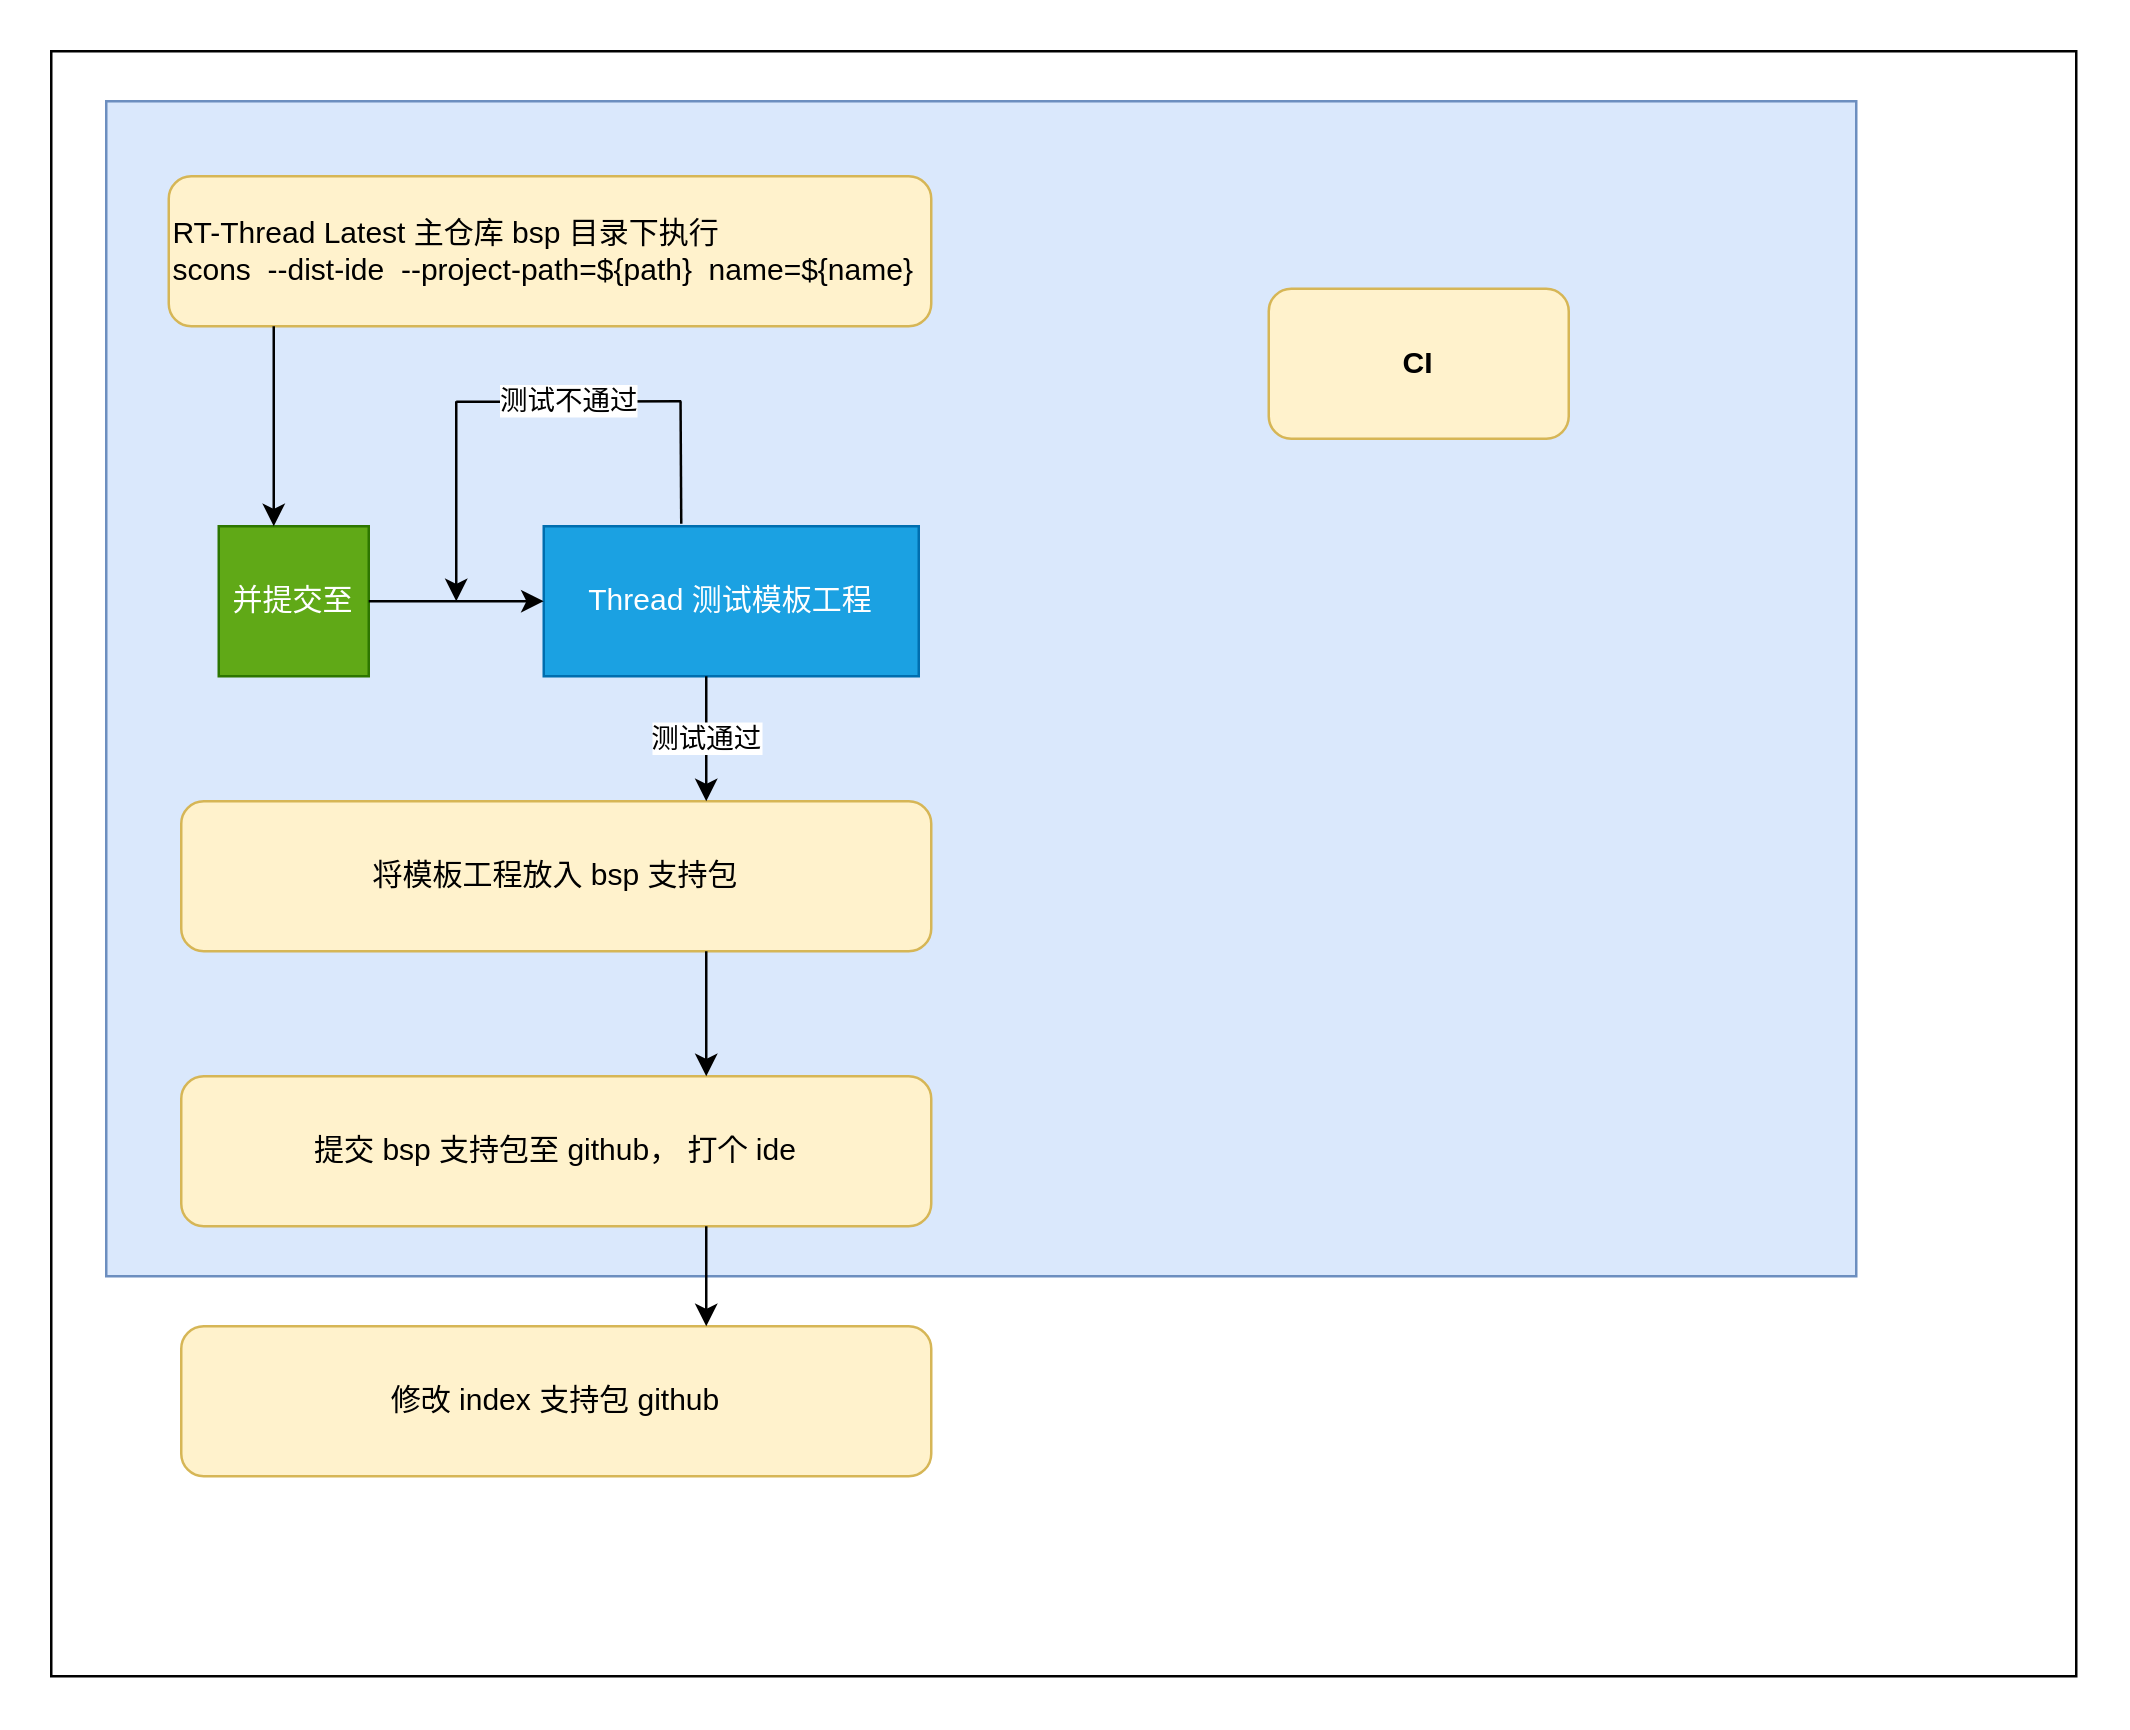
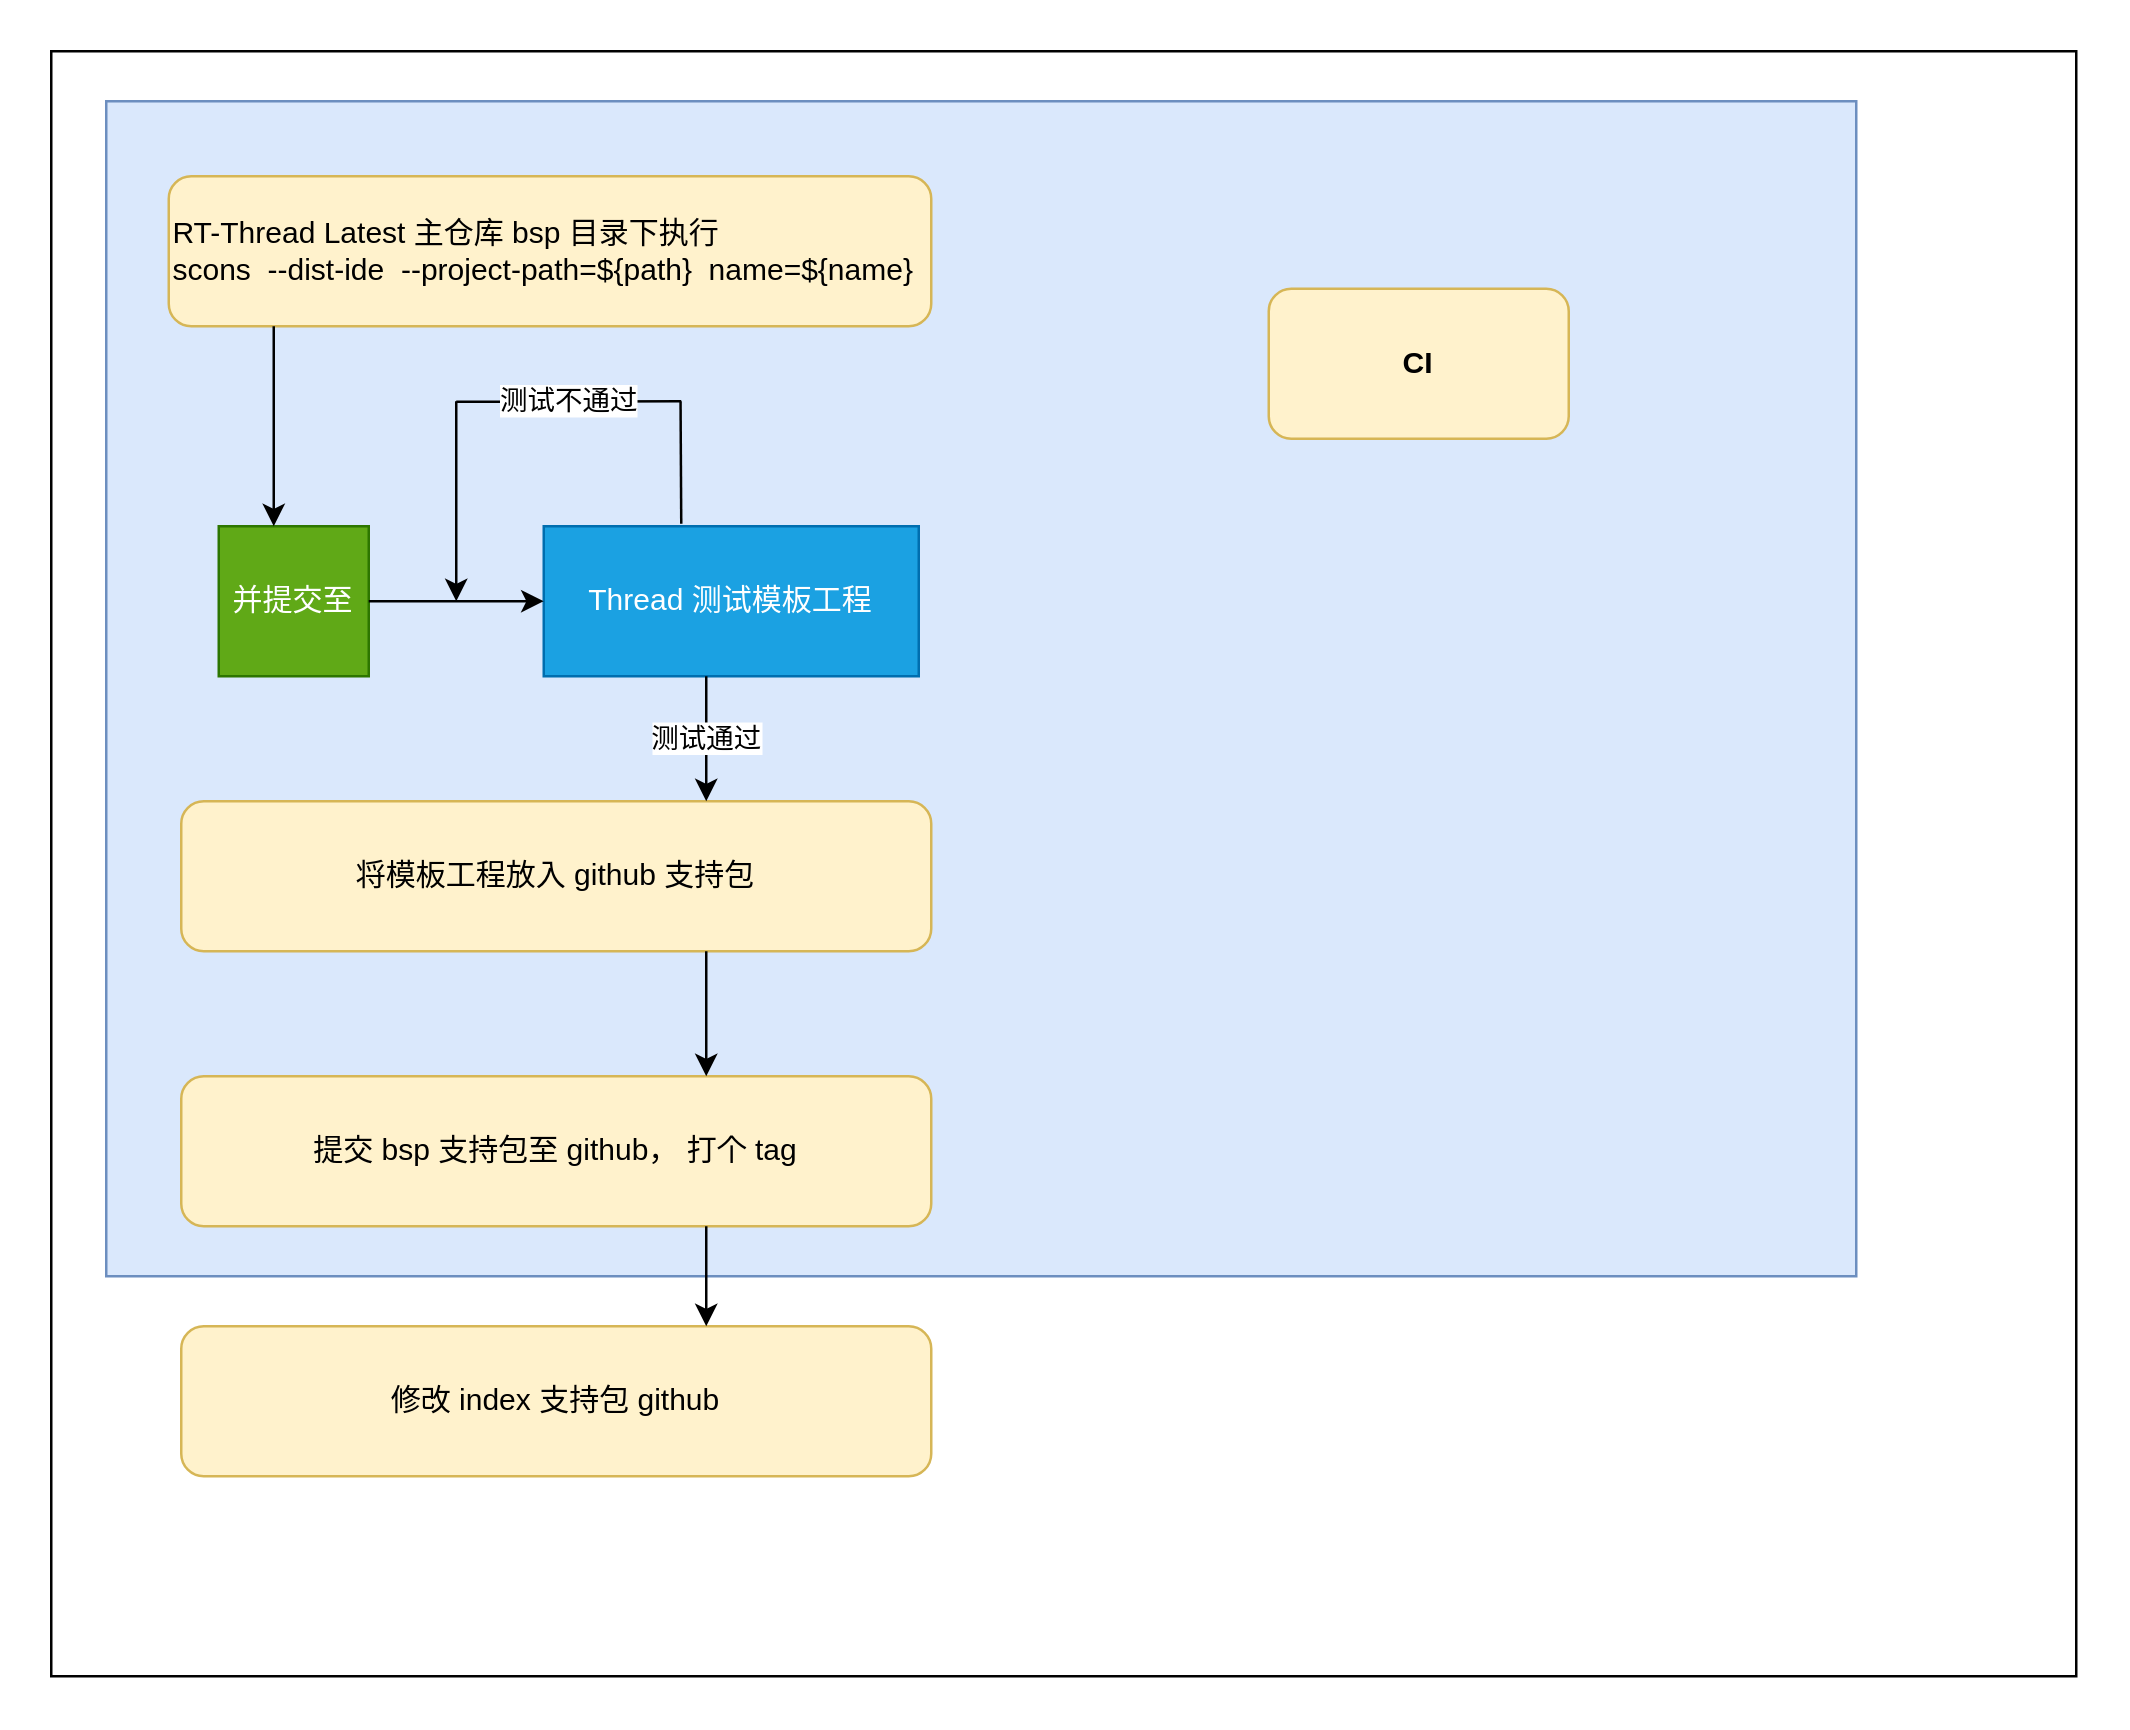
(556, 876) -> (556, 876)
(556, 1151) -> (556, 1151)
